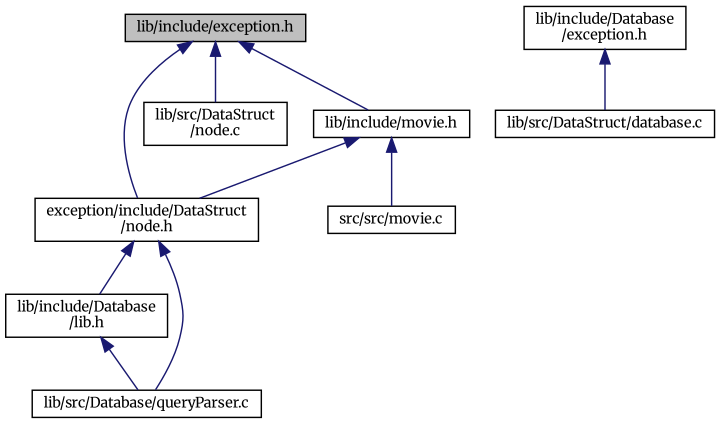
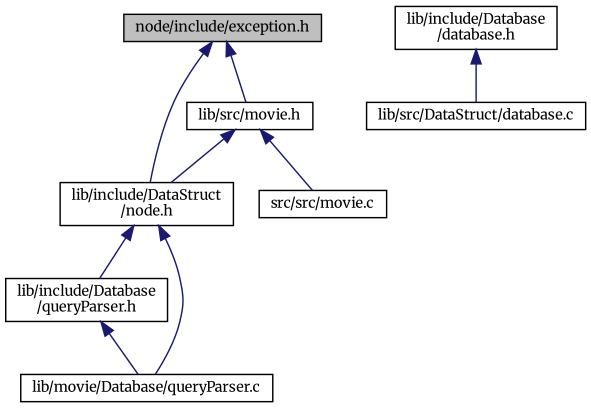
(216, 28) -> (223, 28)
(605, 28) -> (476, 28)
(216, 124) -> none
(392, 124) -> (250, 116)
(147, 220) -> (147, 204)
(87, 316) -> (87, 300)
(147, 404) -> (147, 388)
